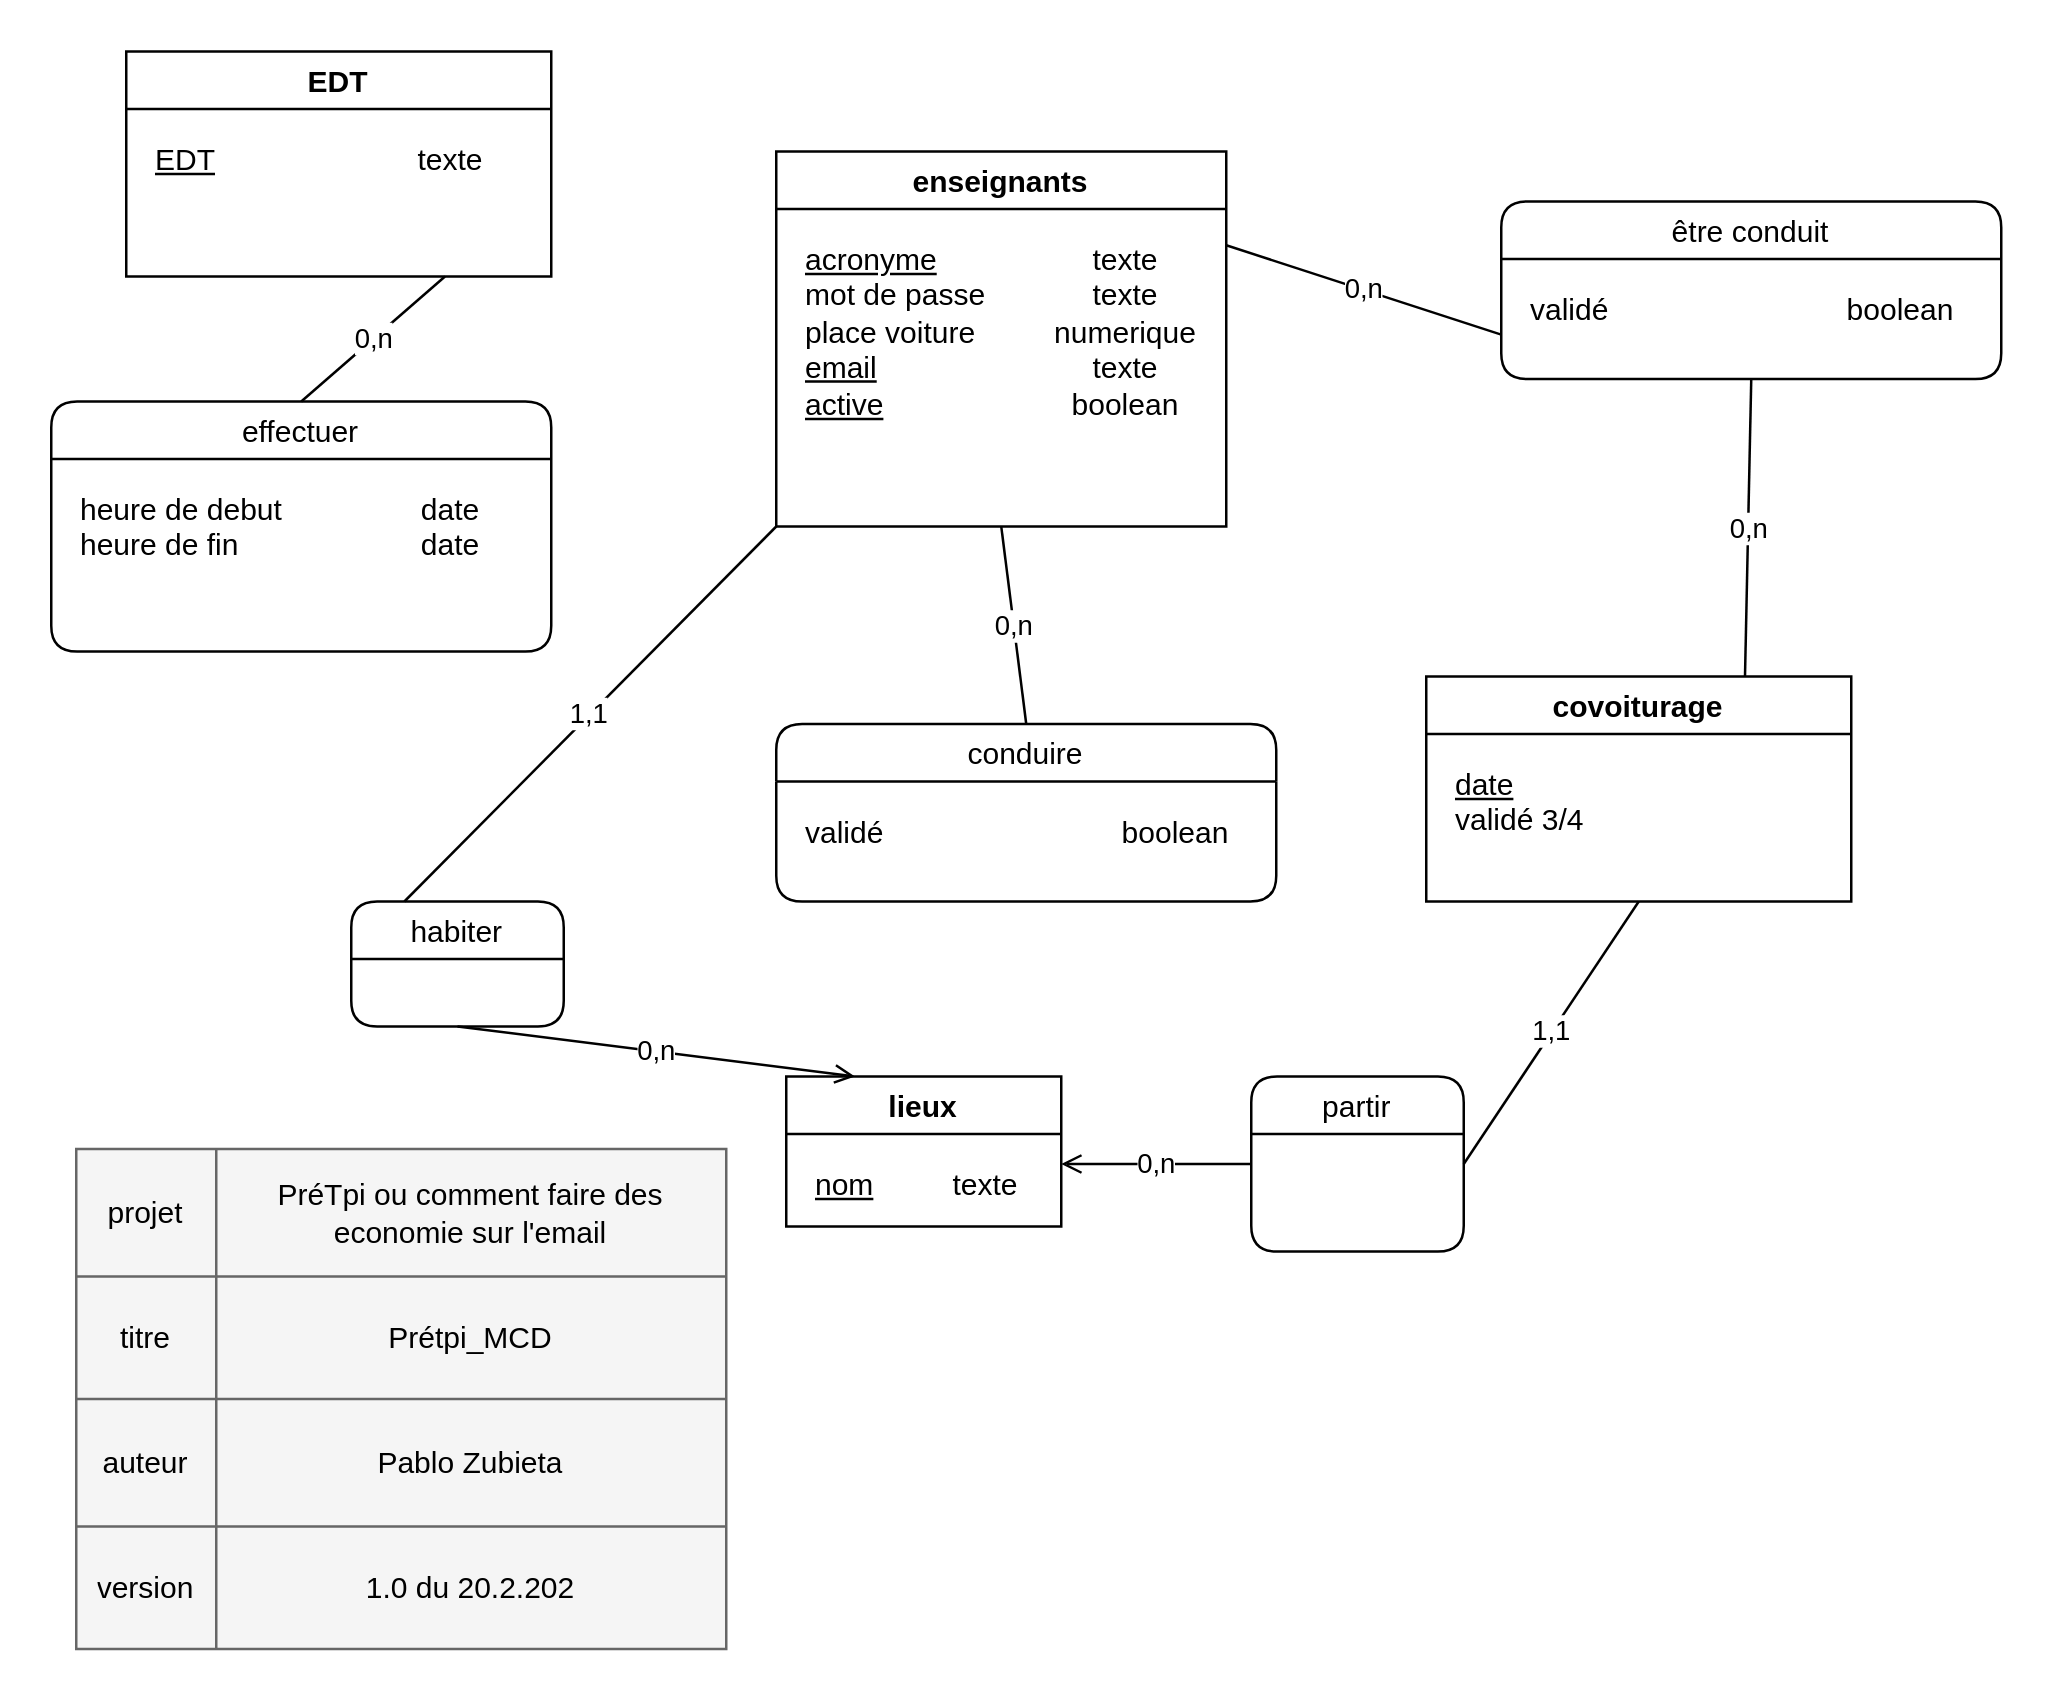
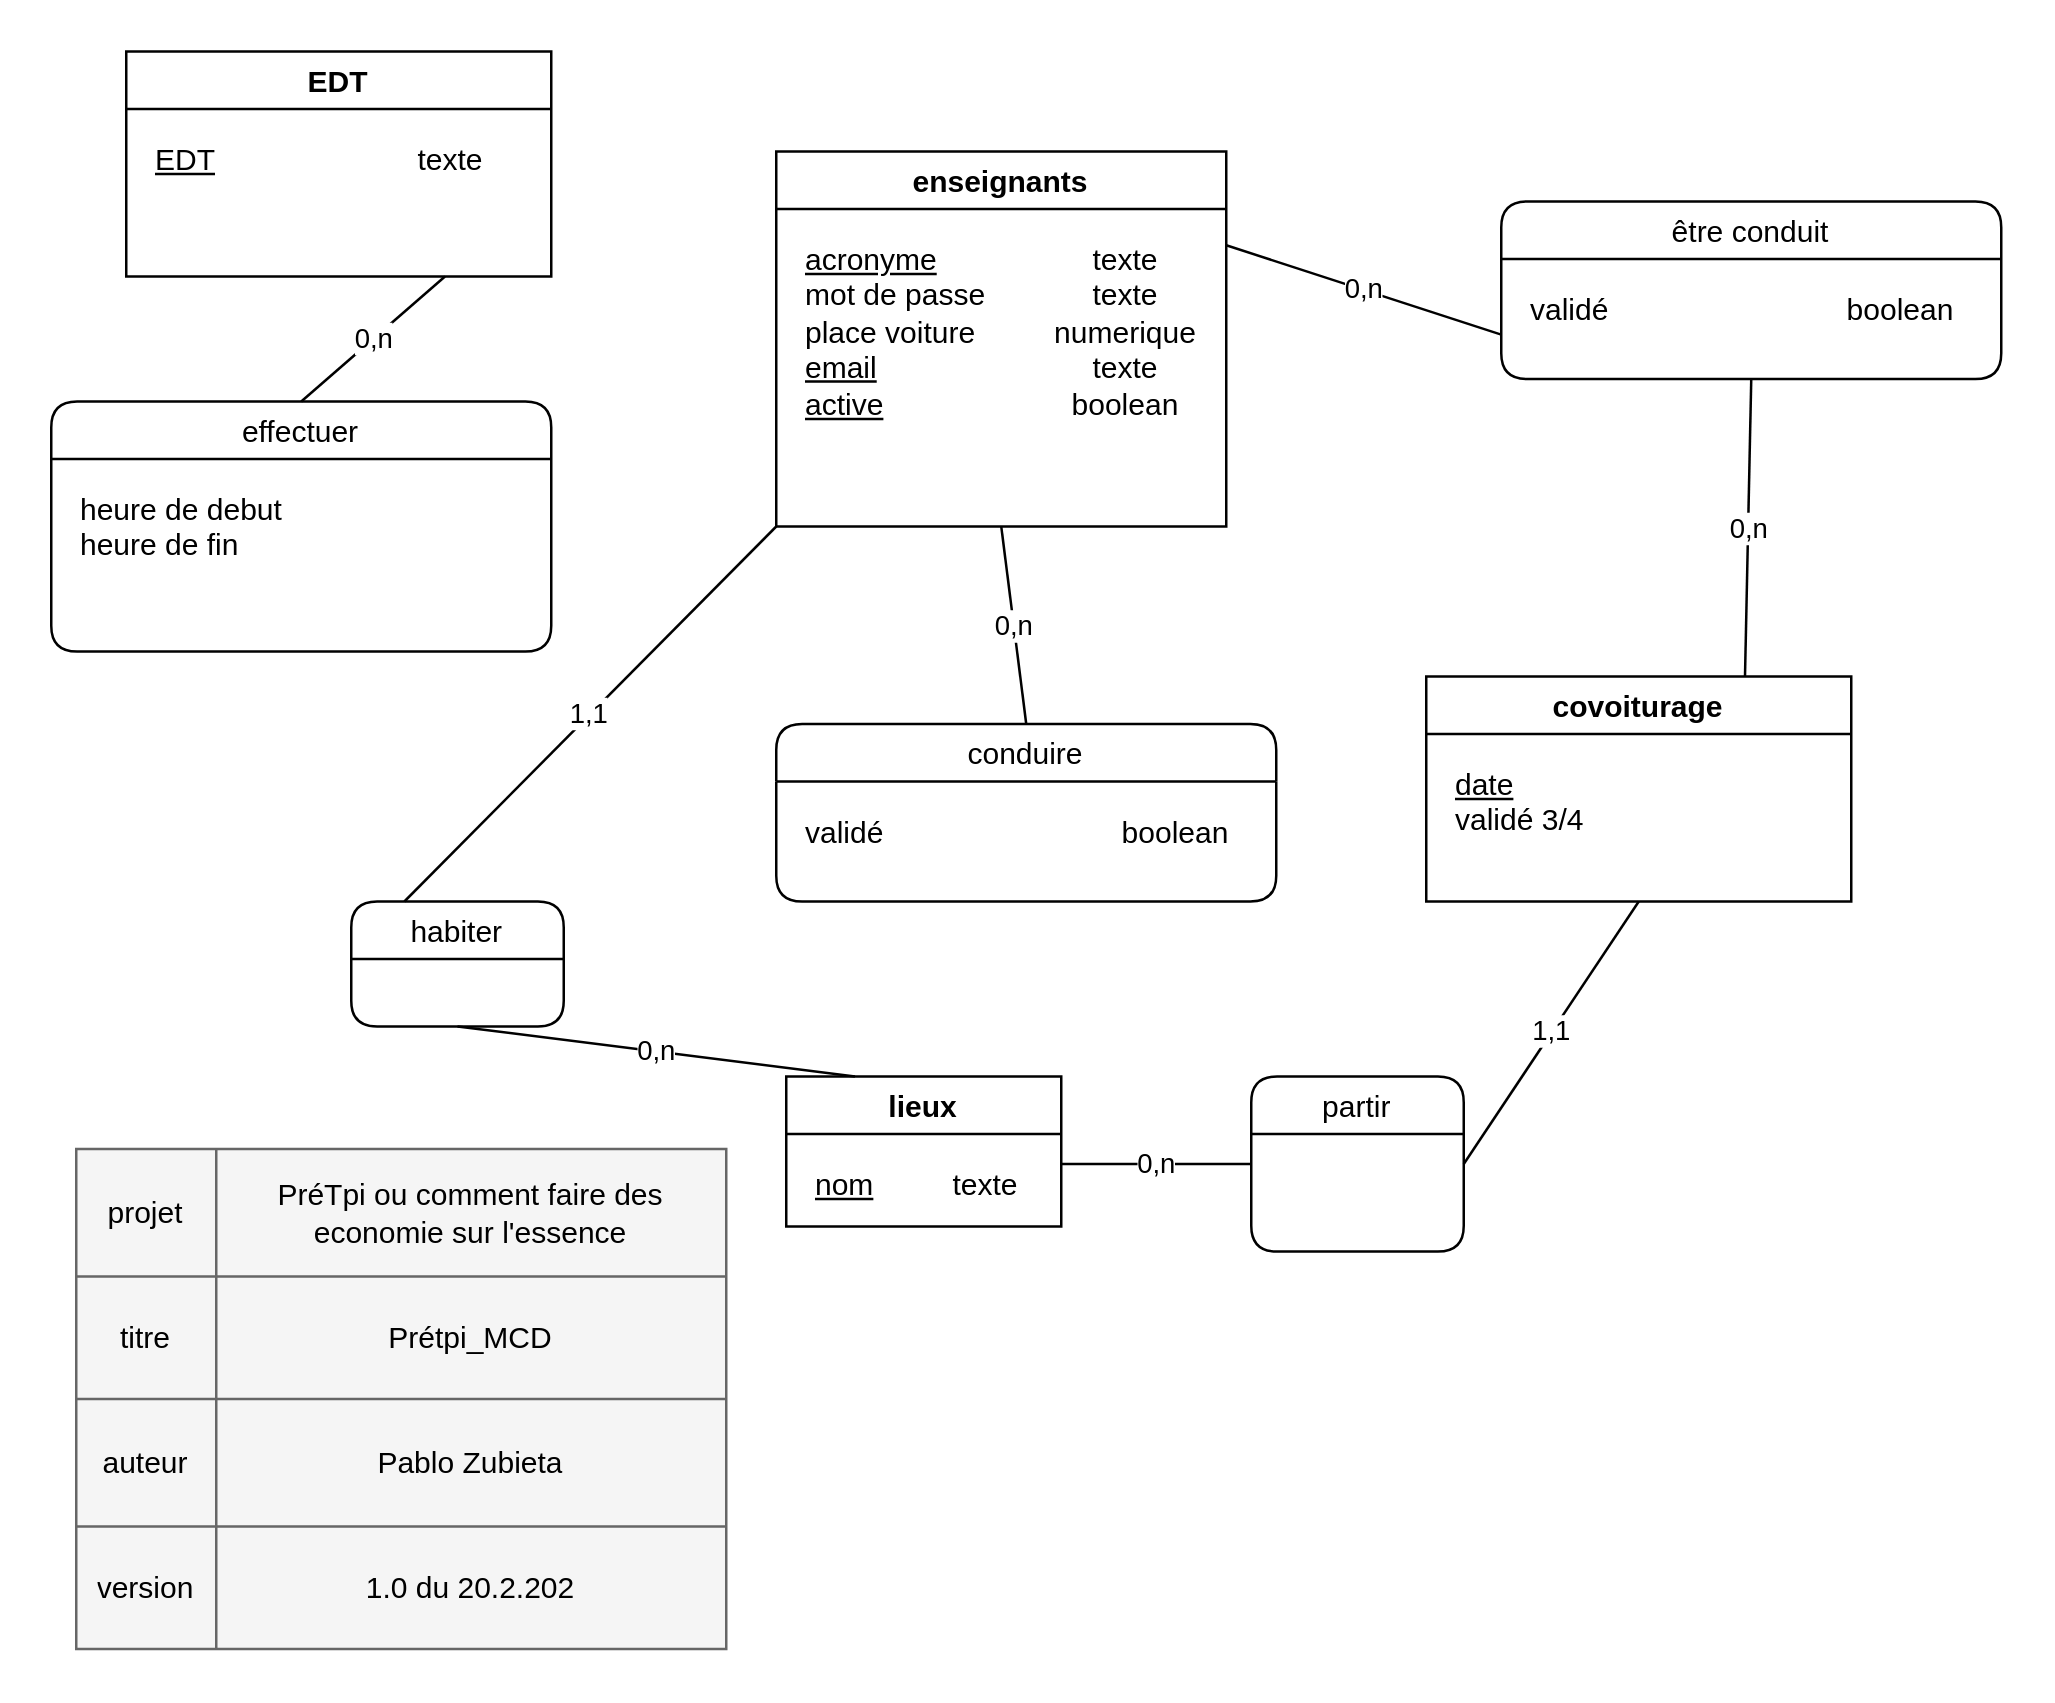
(451, 551) -> none
(846, 1075) -> (848, 1075)
(1070, 1164) -> (1069, 1164)
(471, 1214) -> (471, 1214)
